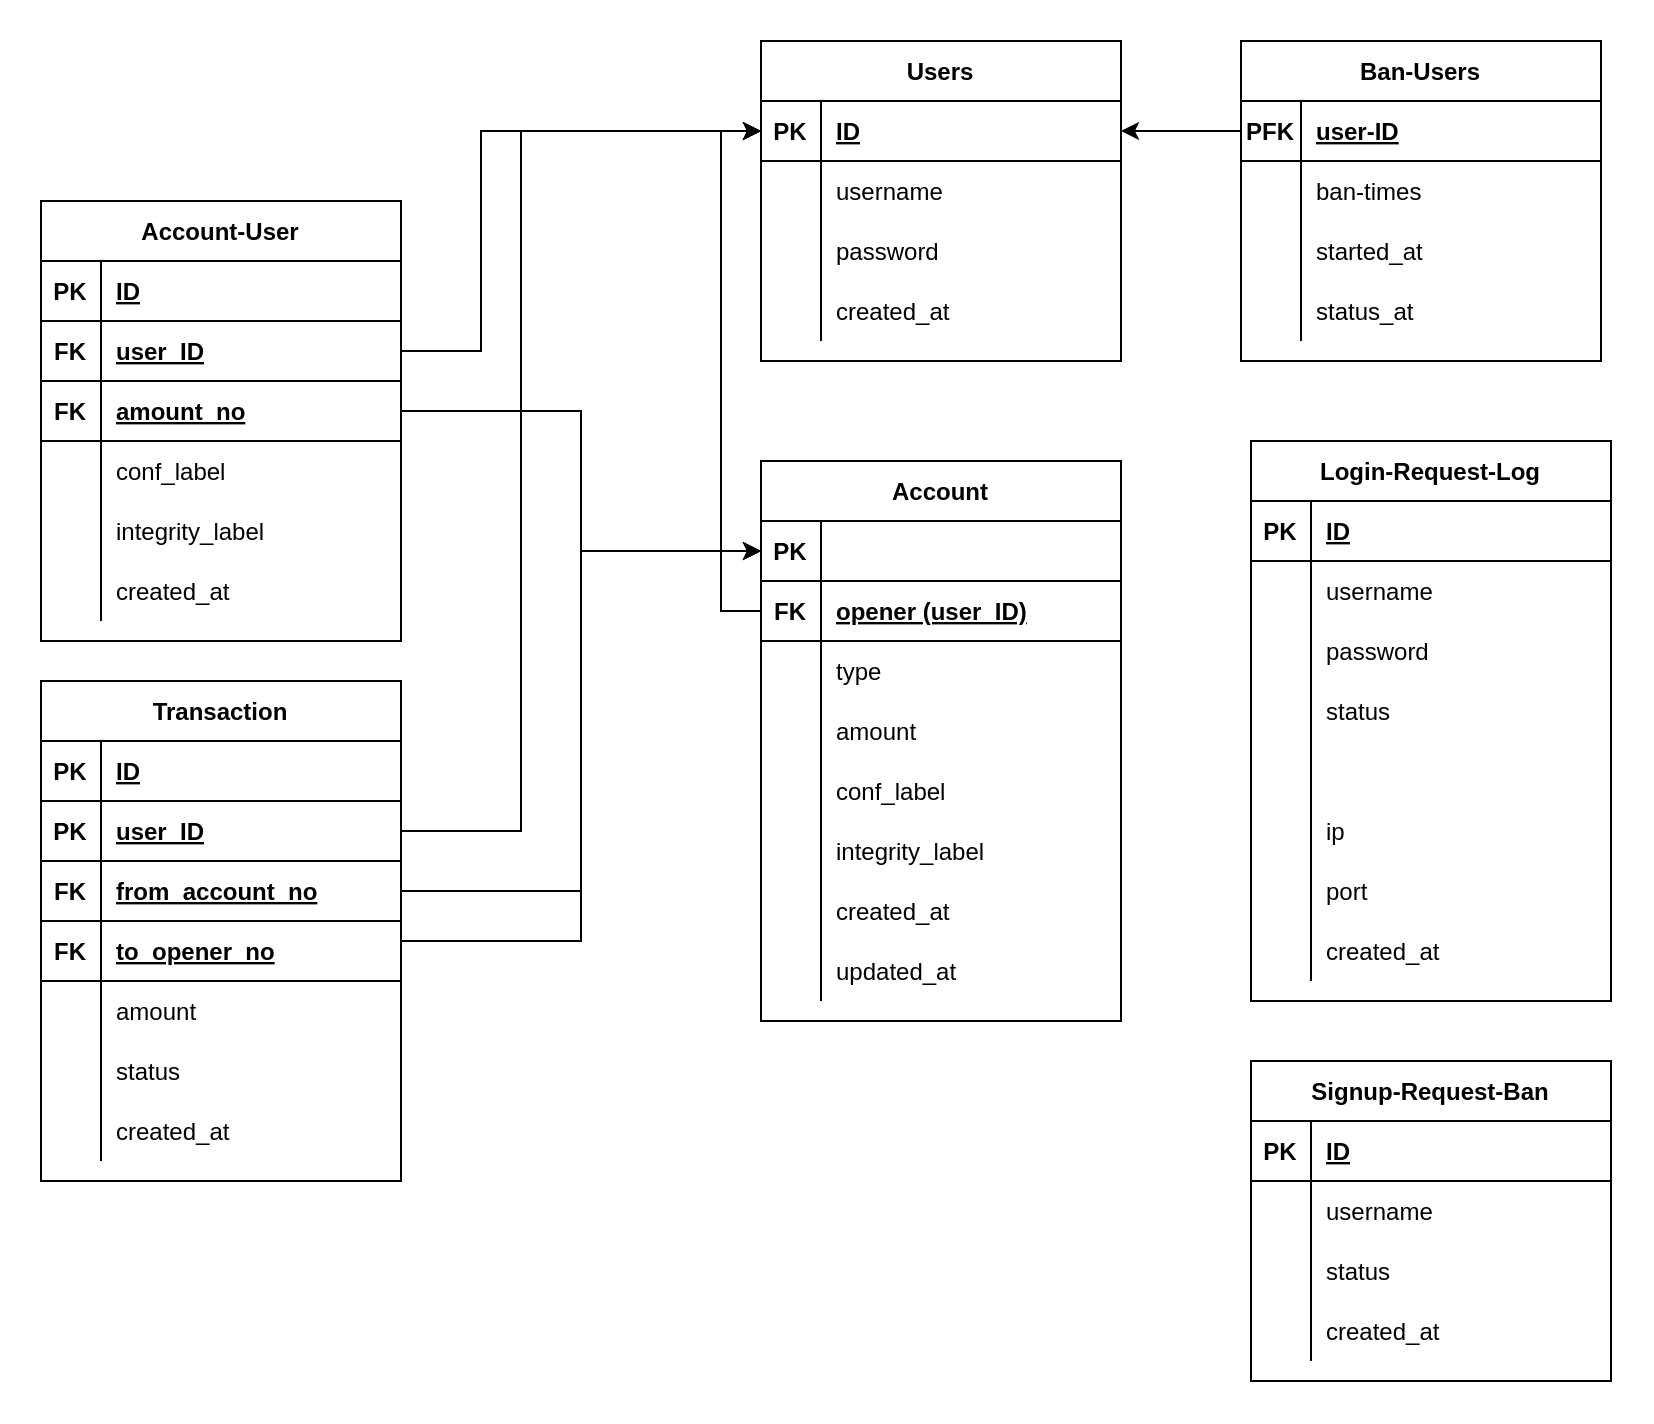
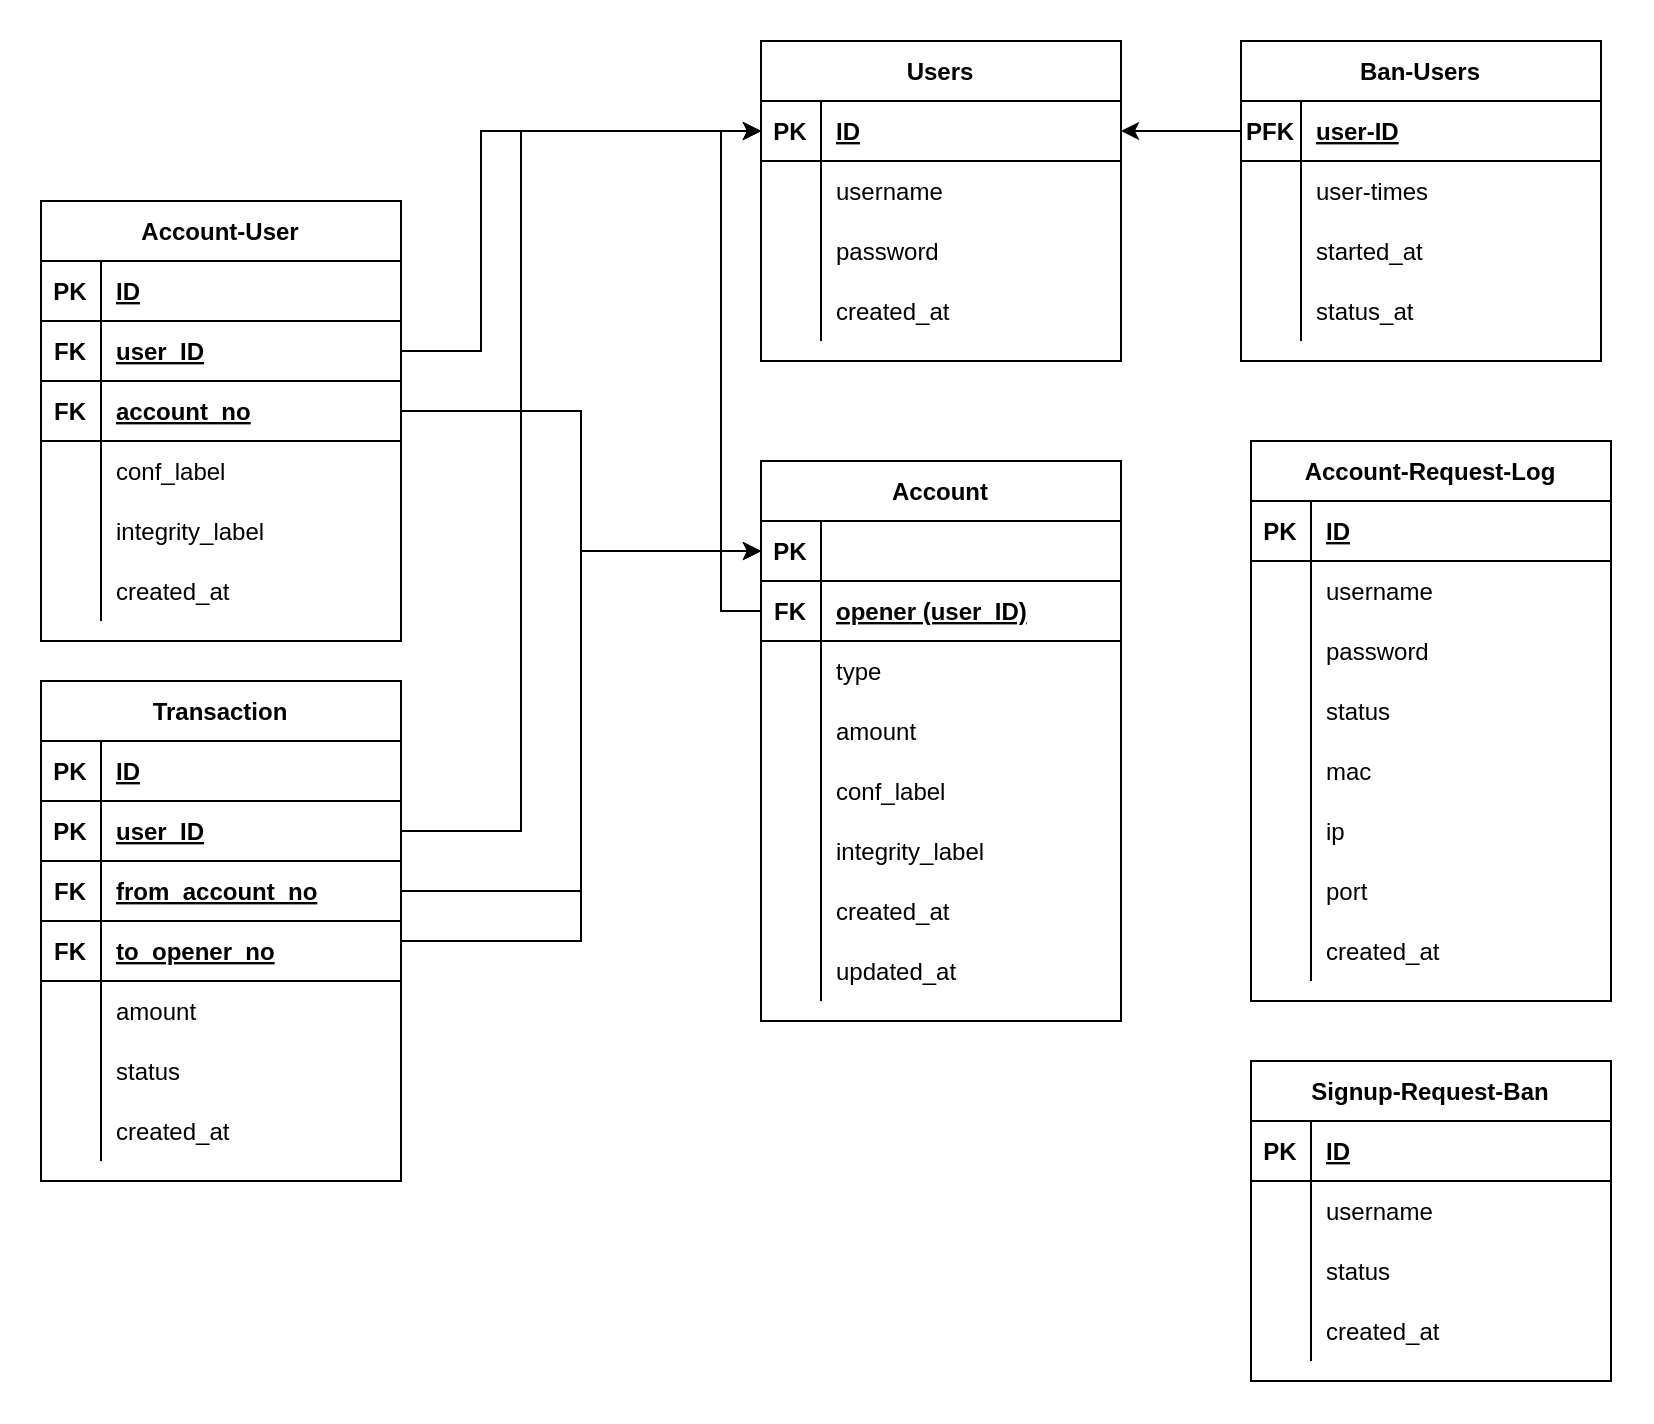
(1373, 192) -> (1380, 192)
(176, 412) -> (183, 412)
(1430, 472) -> (1430, 472)
none -> (1461, 771)
